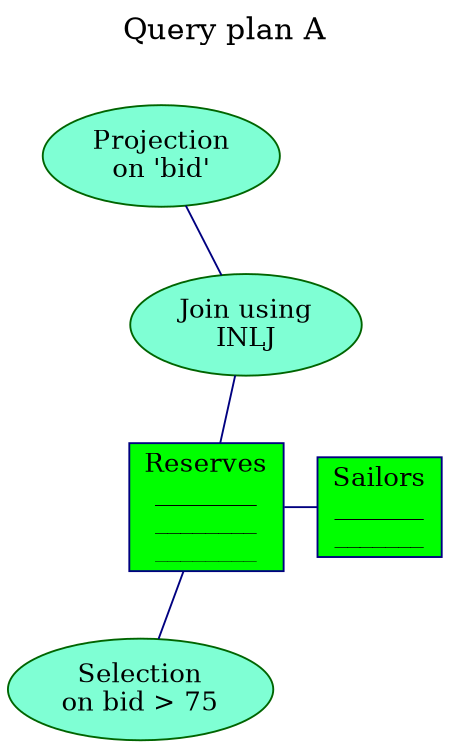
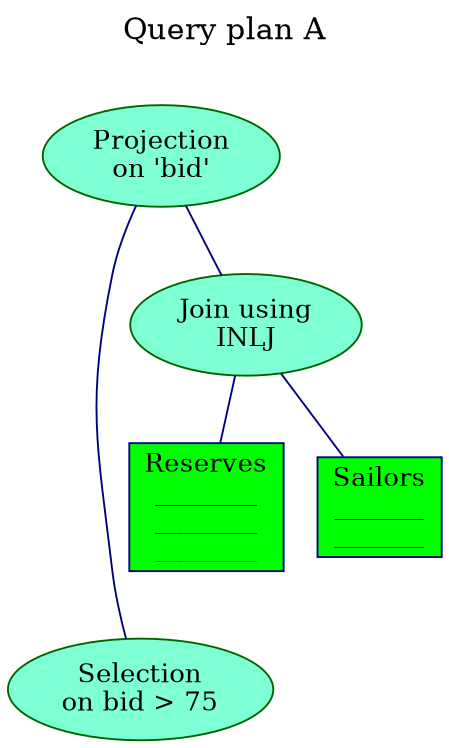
(301, 507) -> (312, 415)
(171, 605) -> (97, 421)
